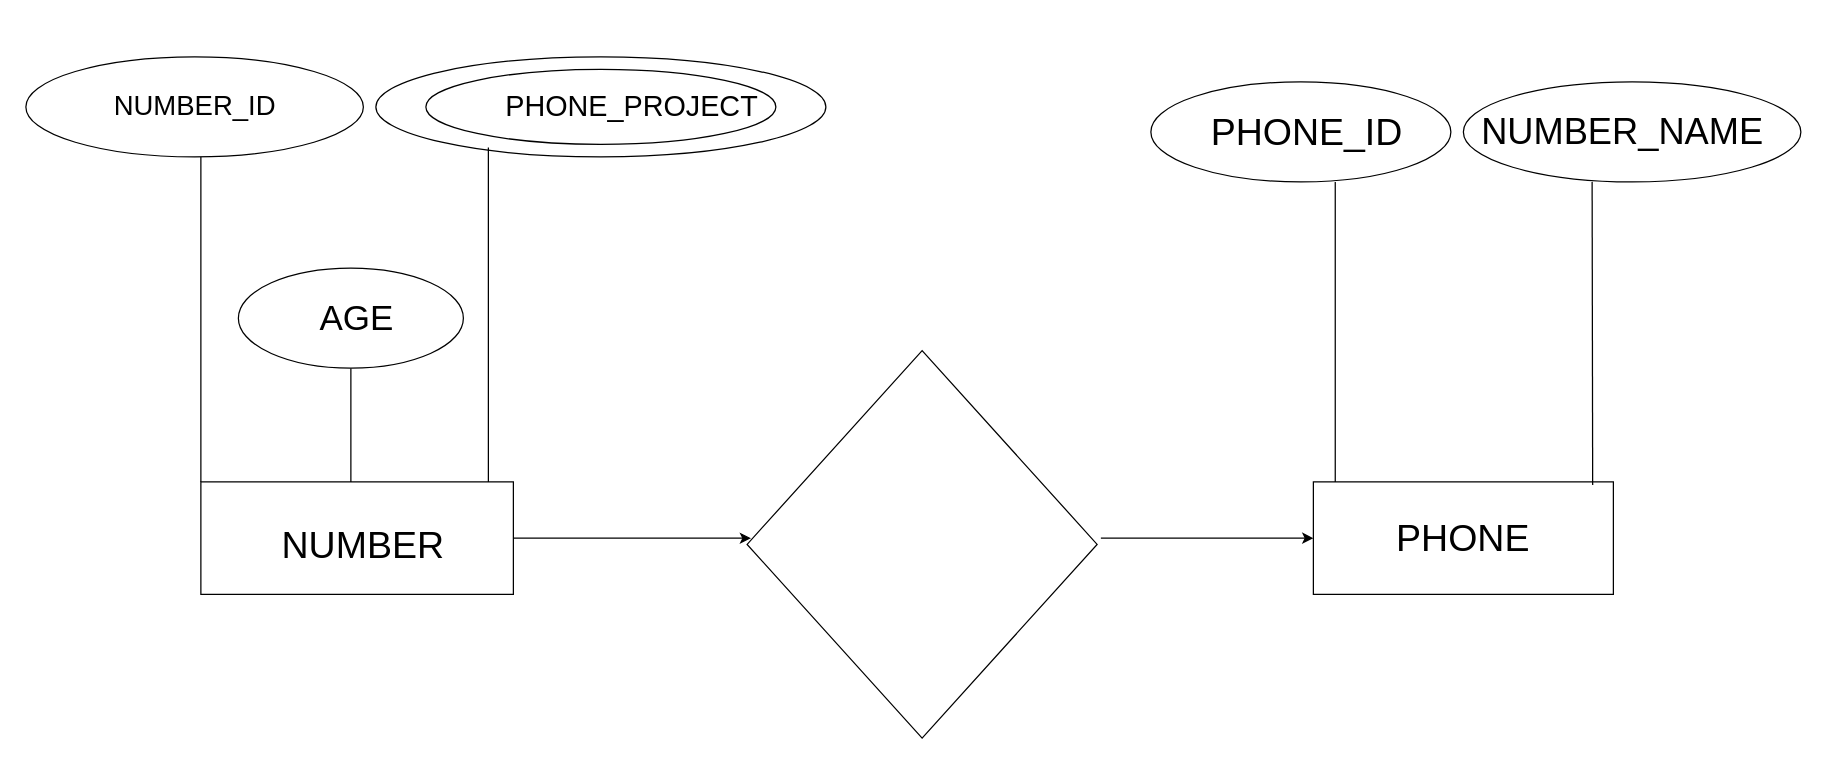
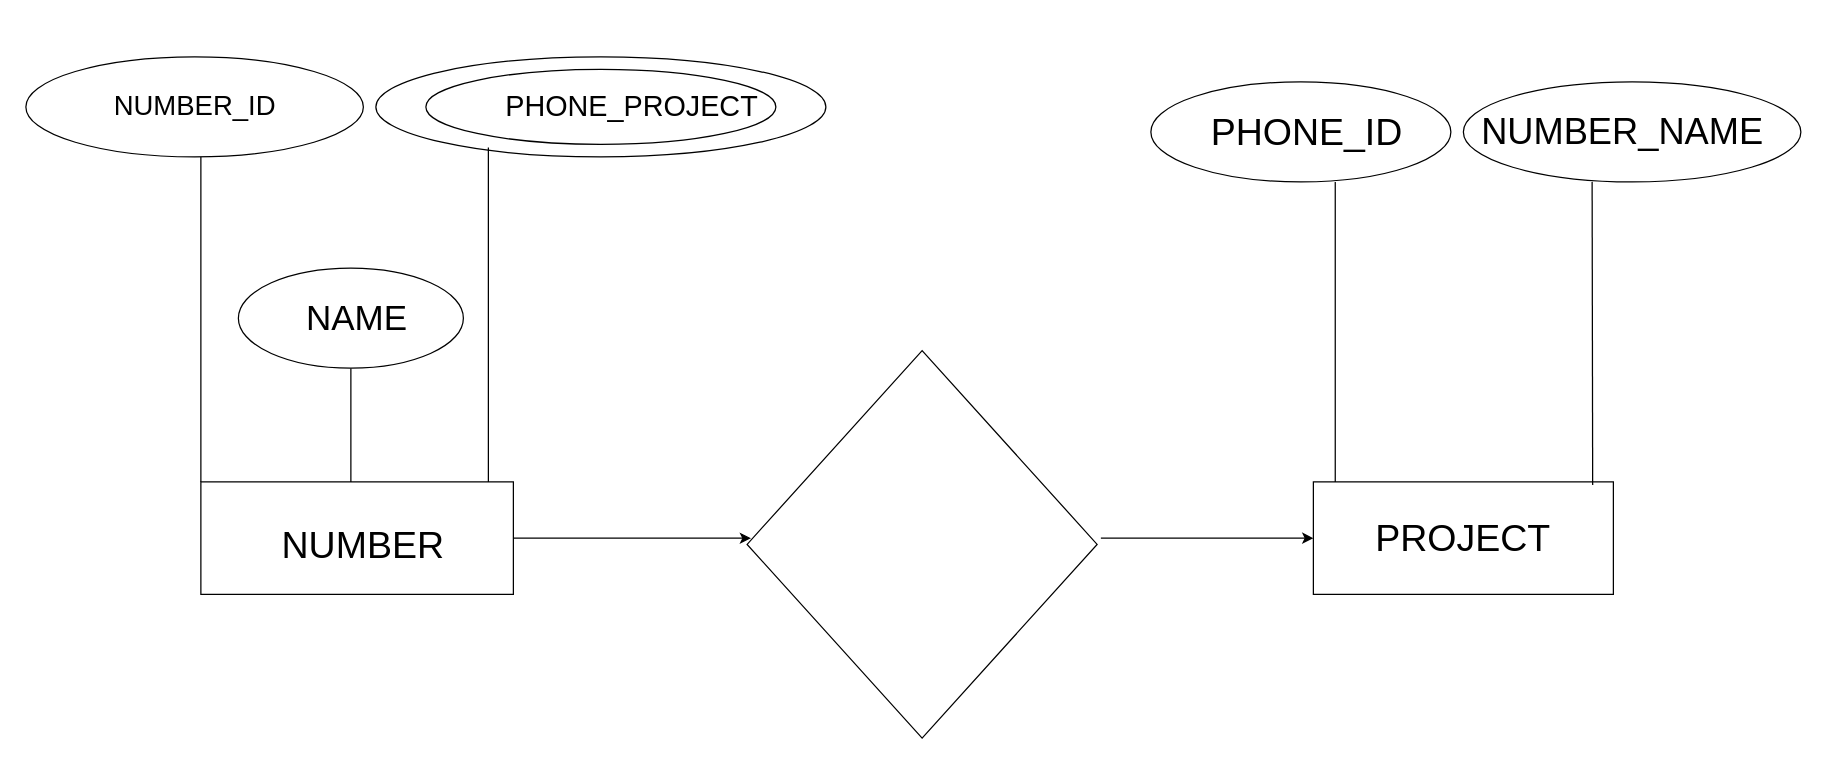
(357, 318) -> (357, 318)
(1463, 538) -> (1463, 538)
